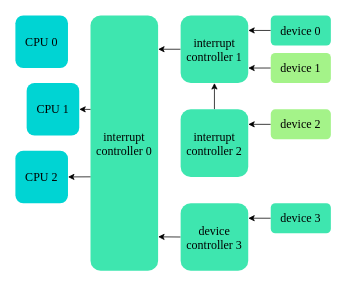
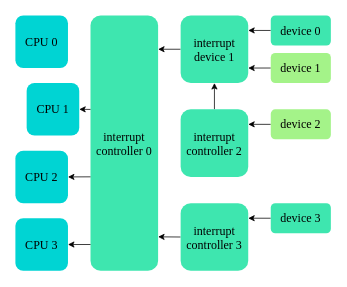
(214, 43) -> (214, 43)
(214, 230) -> (214, 230)
none -> (42, 244)
none -> (82, 244)
